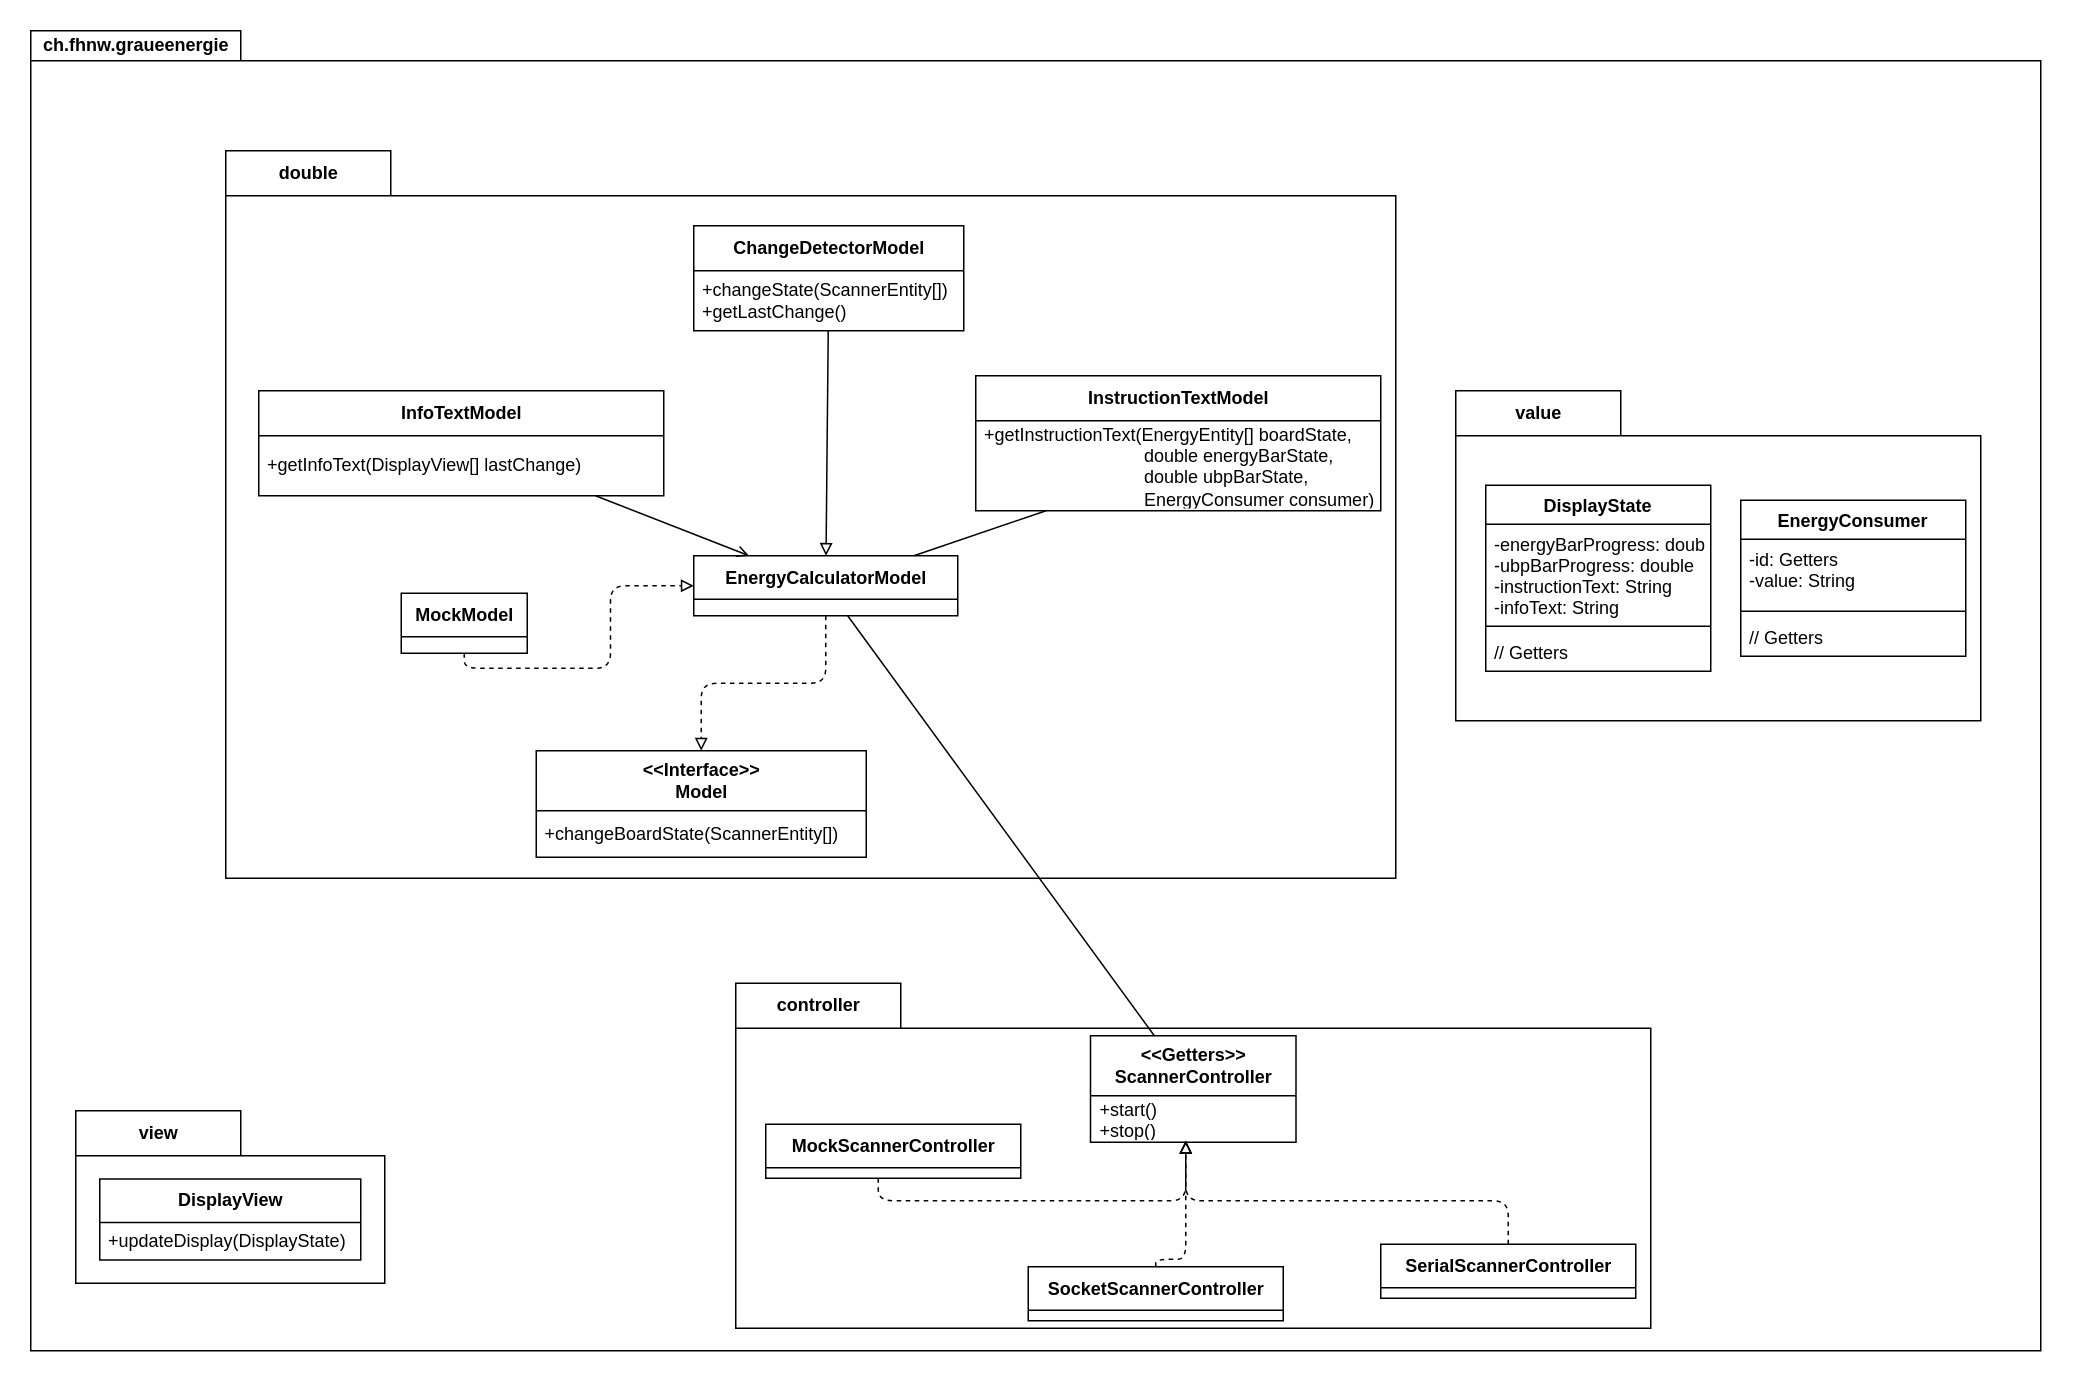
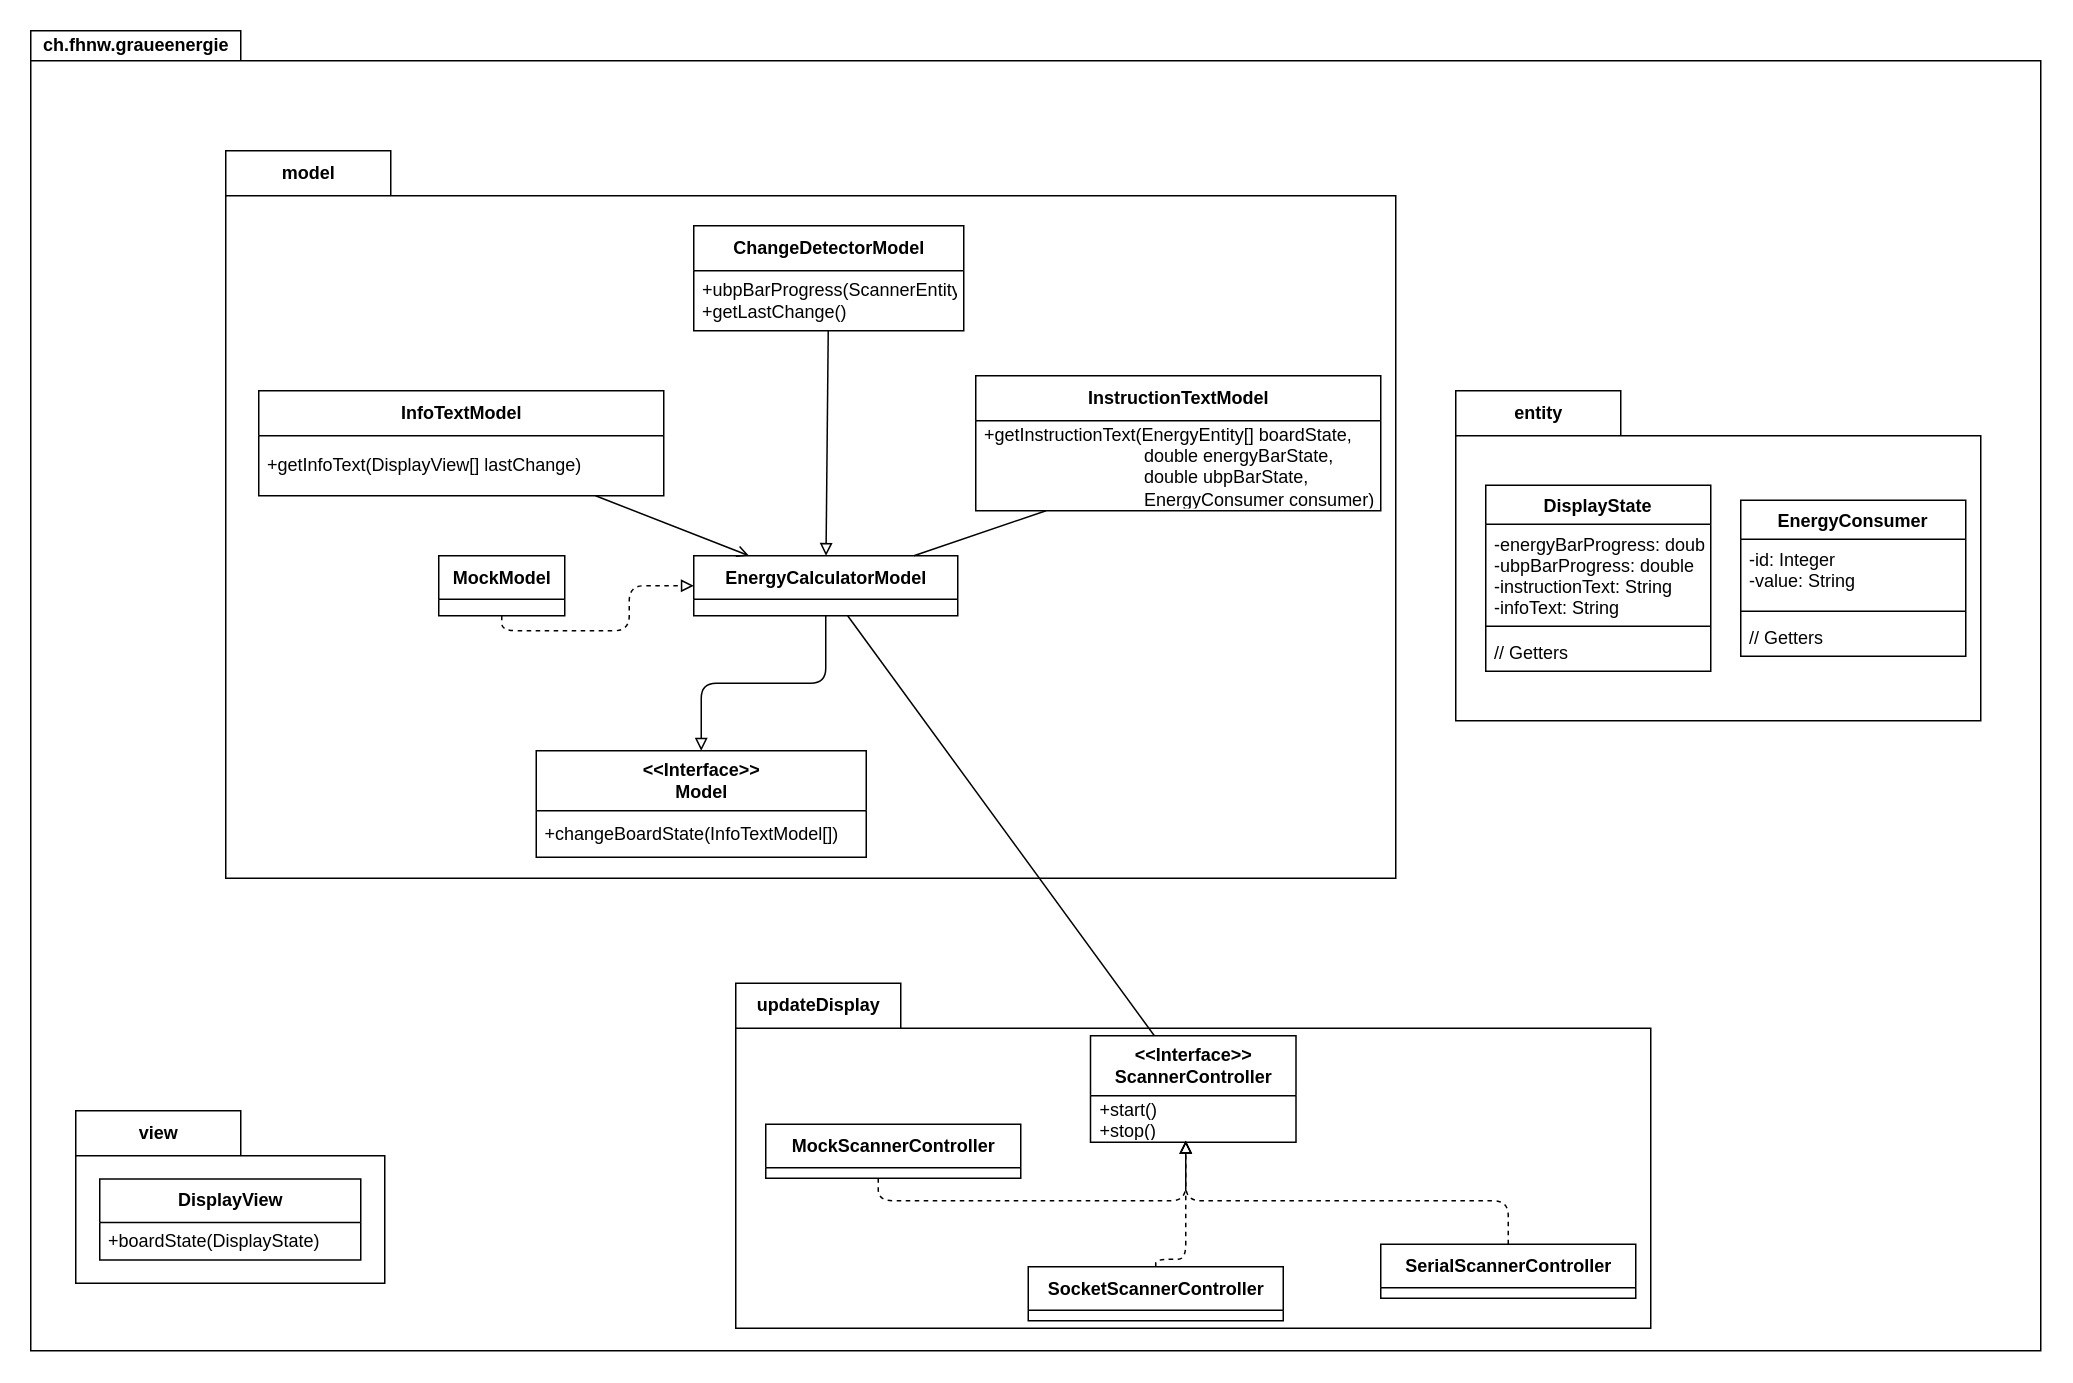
(309, 173) -> (309, 173)
(847, 301) -> (862, 301)
(1539, 413) -> (1539, 413)
(1802, 560) -> (1802, 560)
(464, 623) -> (502, 586)
(770, 683) -> (770, 683)
(714, 835) -> (714, 835)
(819, 1006) -> (819, 1006)
(1194, 1066) -> (1194, 1066)
(241, 1241) -> (230, 1241)
